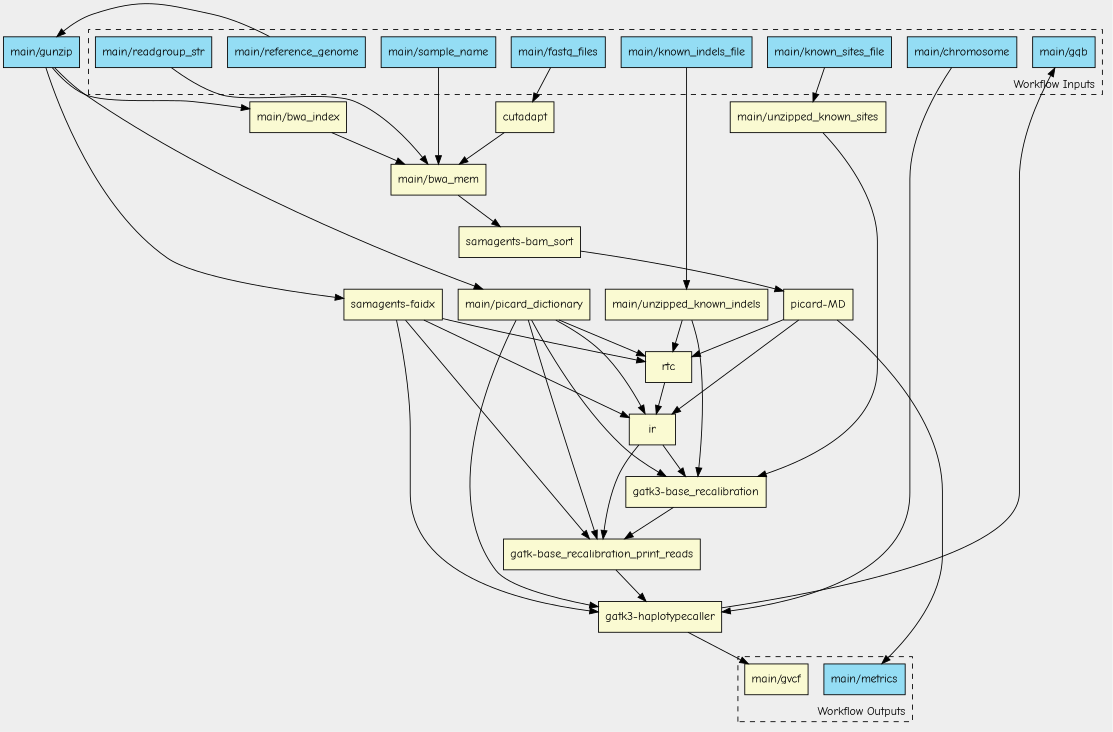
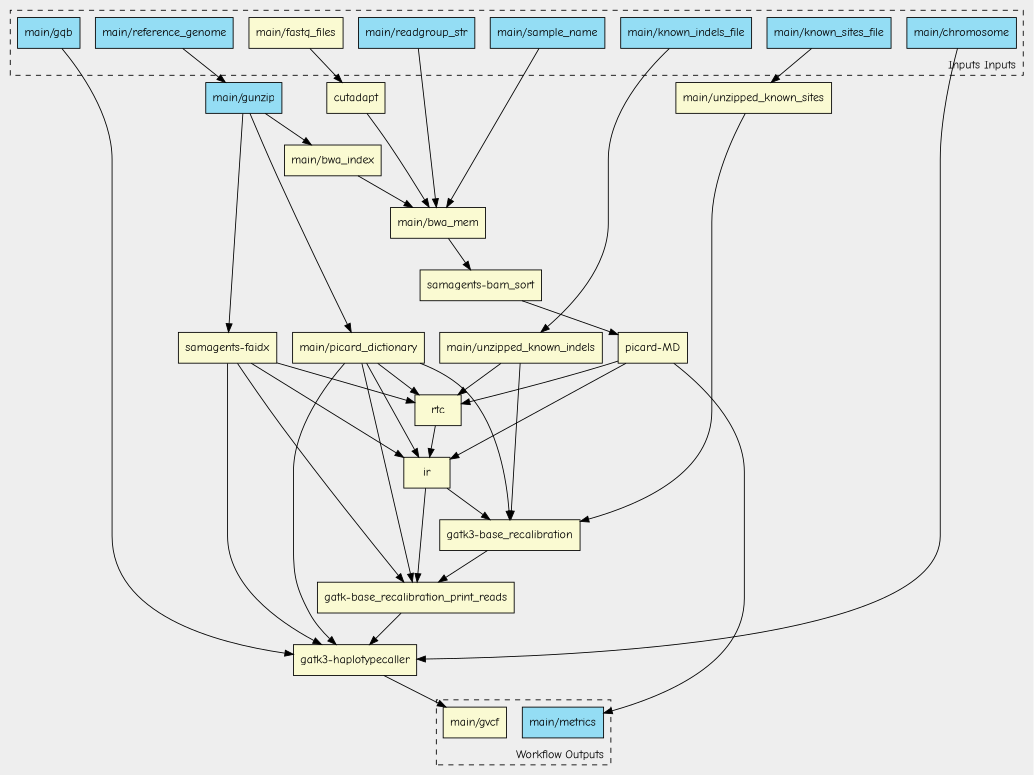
(558, 52) -> (296, 33)
(1054, 85) -> (982, 65)
(1019, 447) -> (112, 399)
